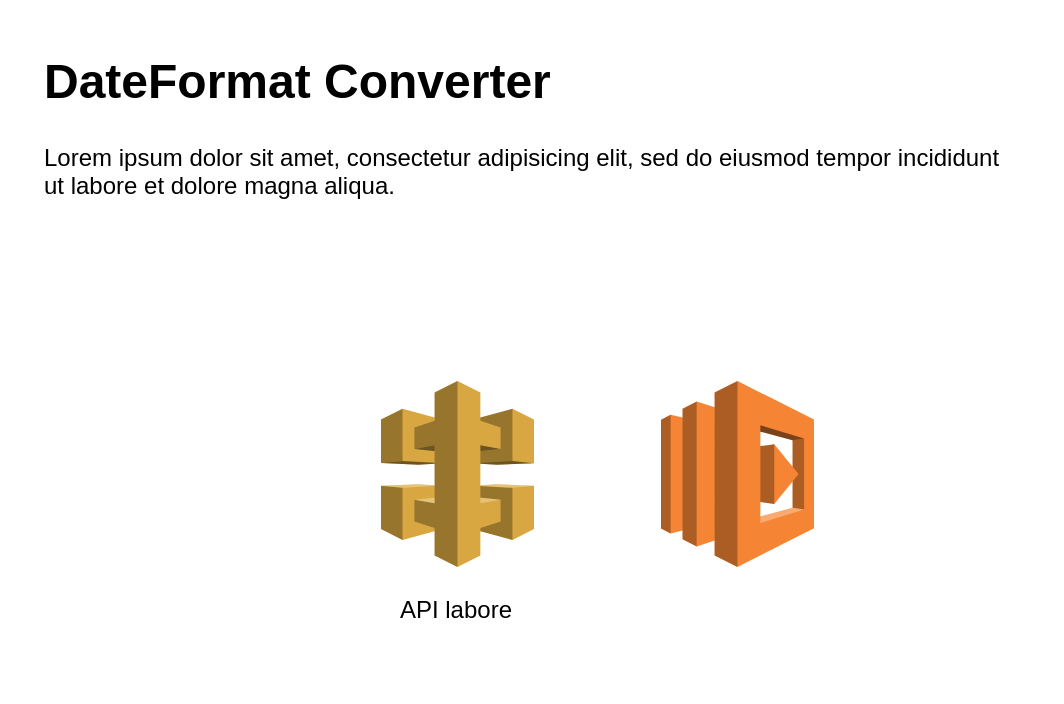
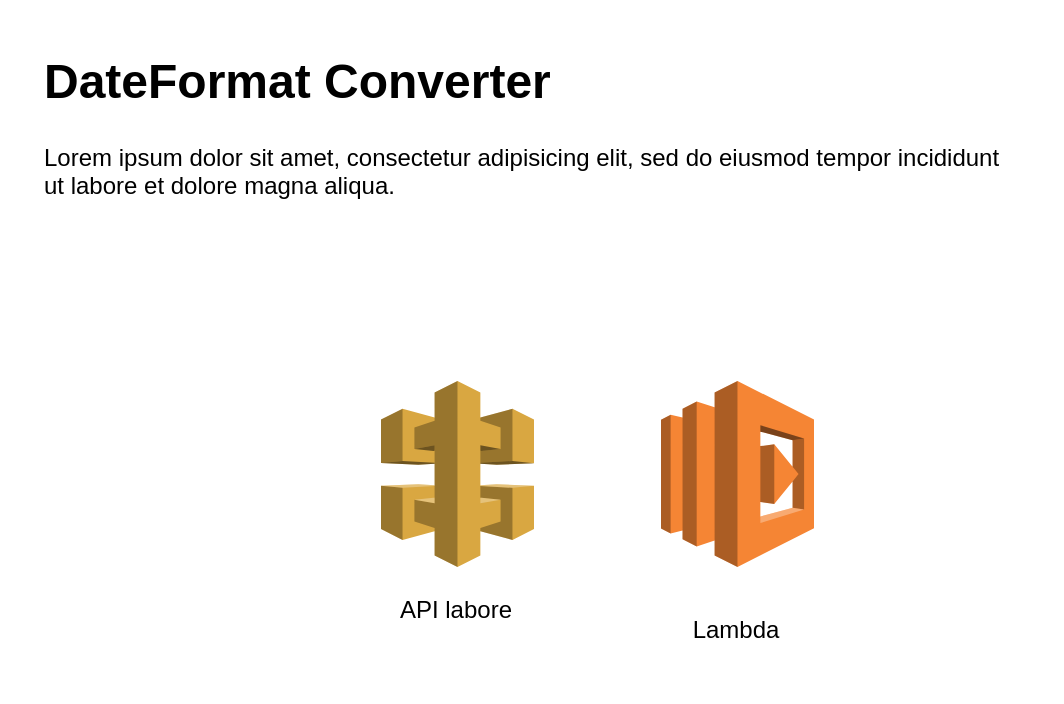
none -> (738, 631)
